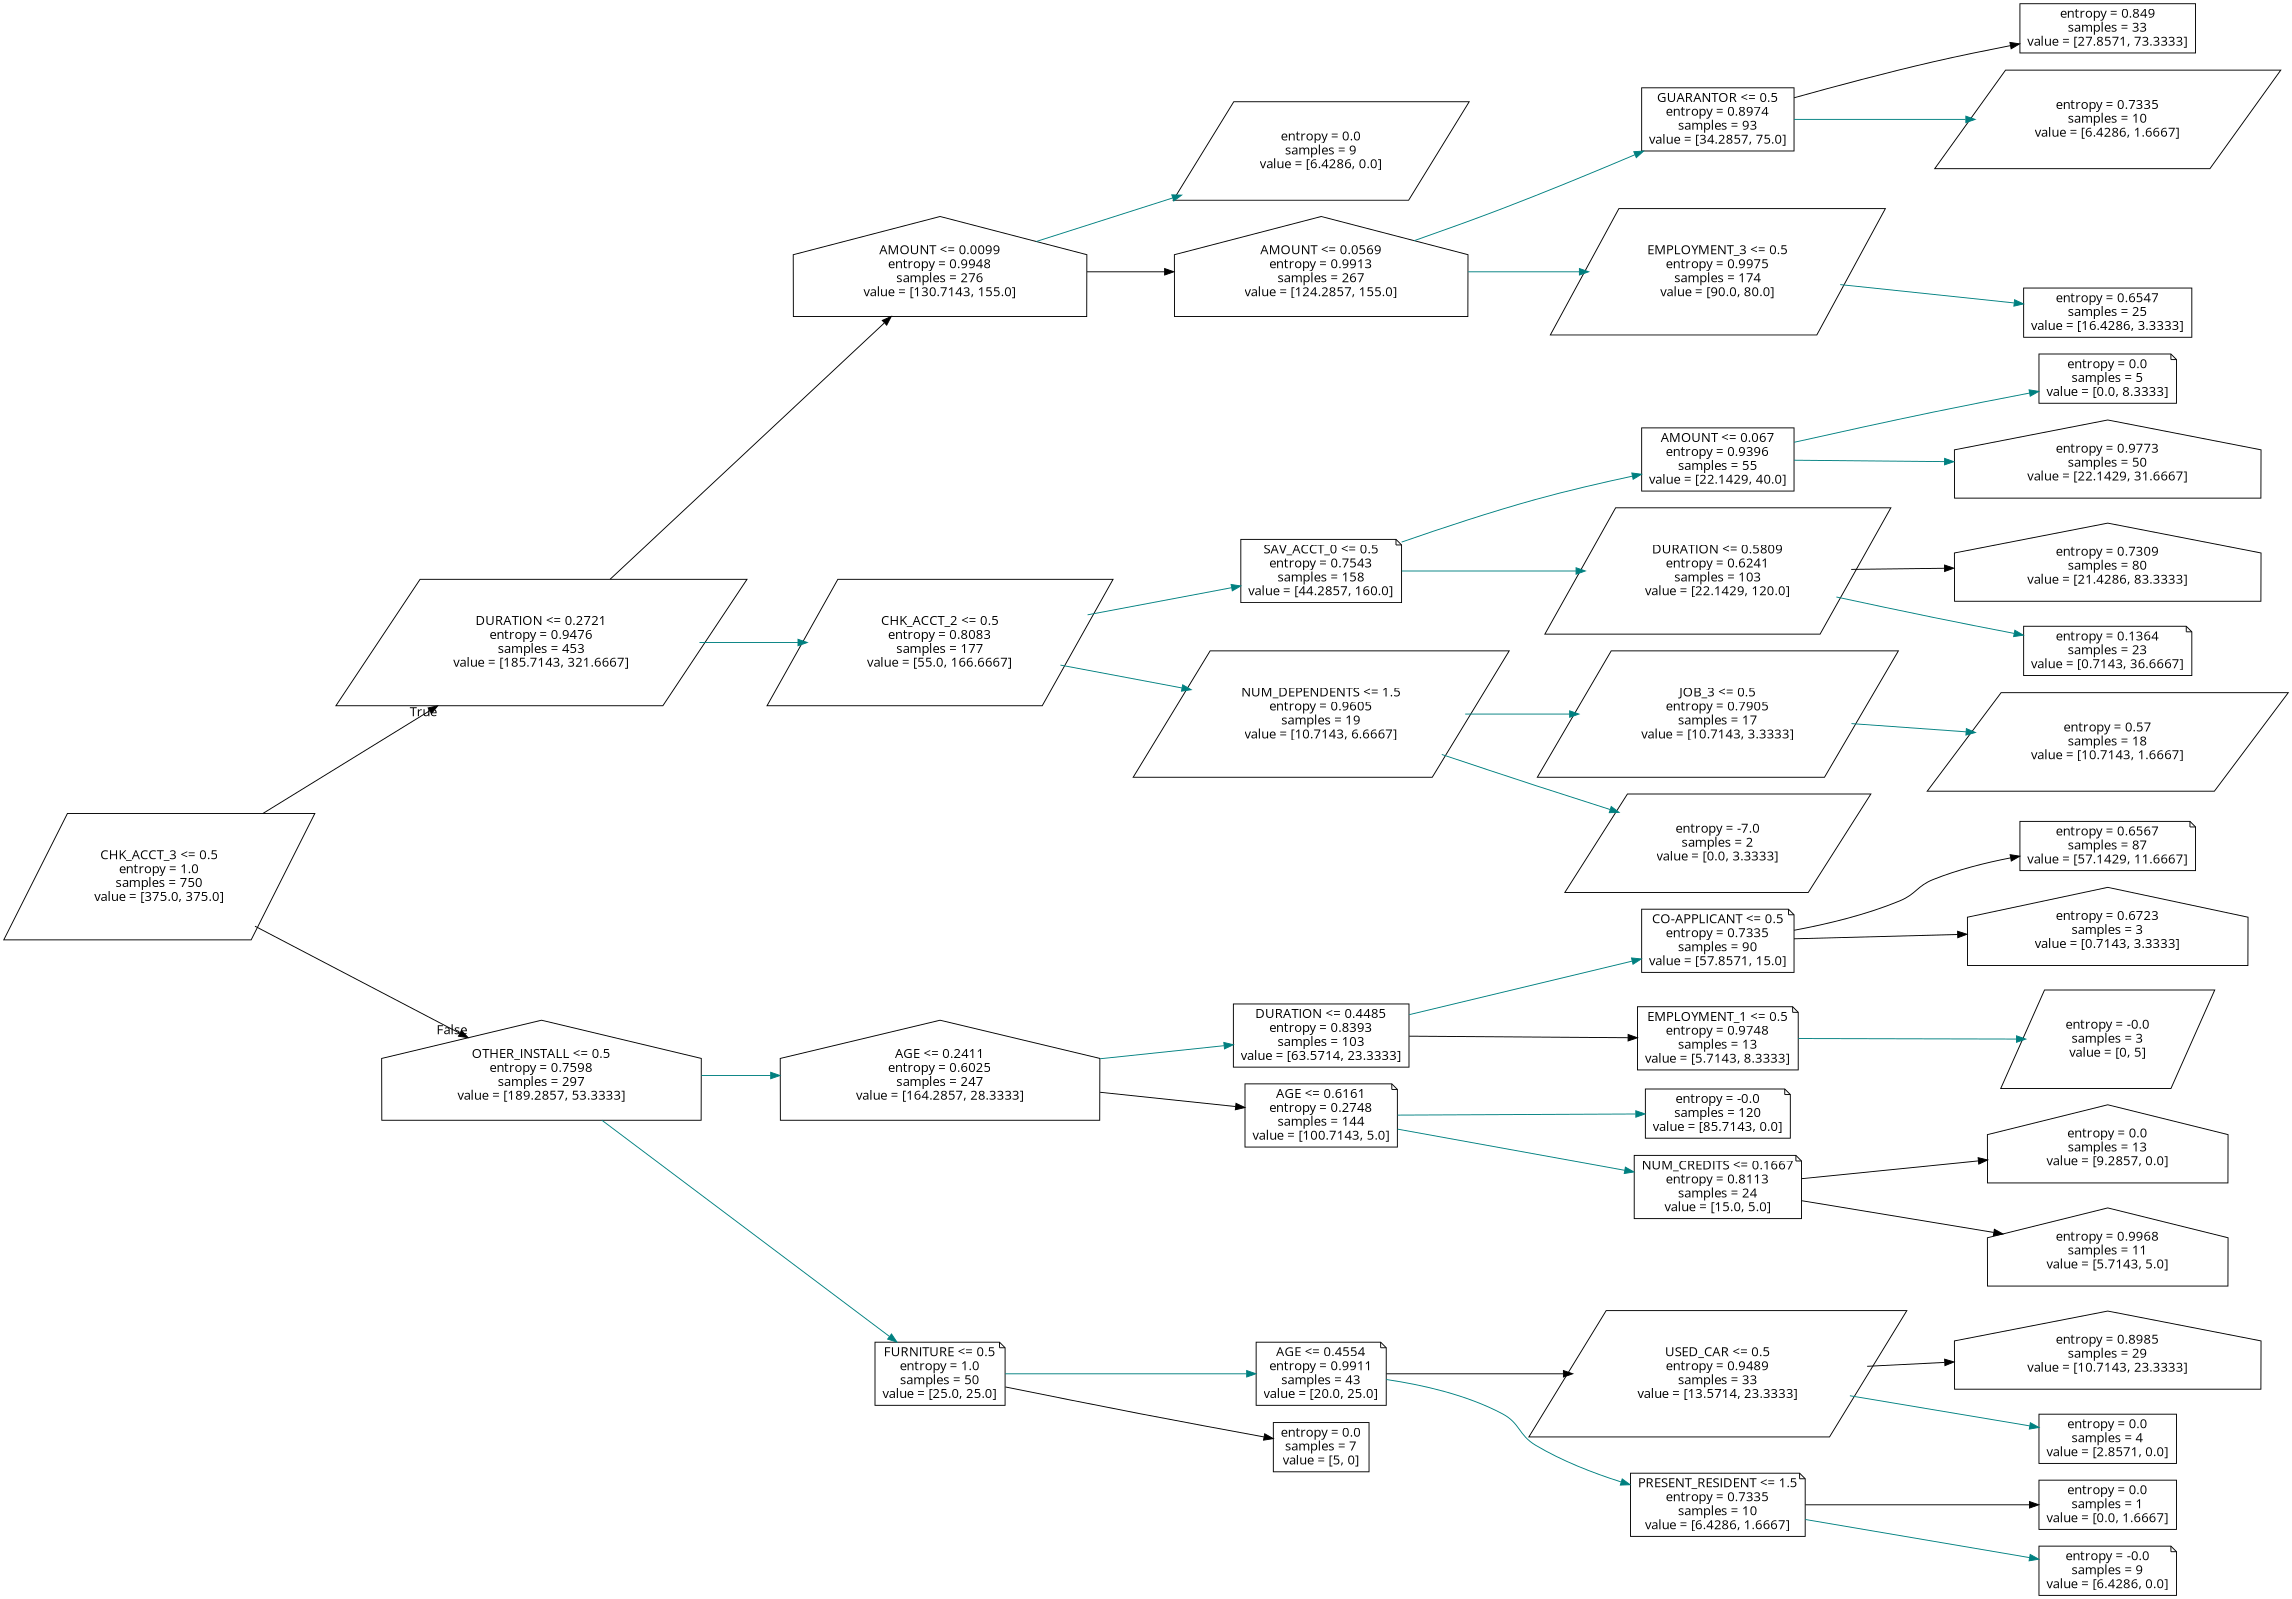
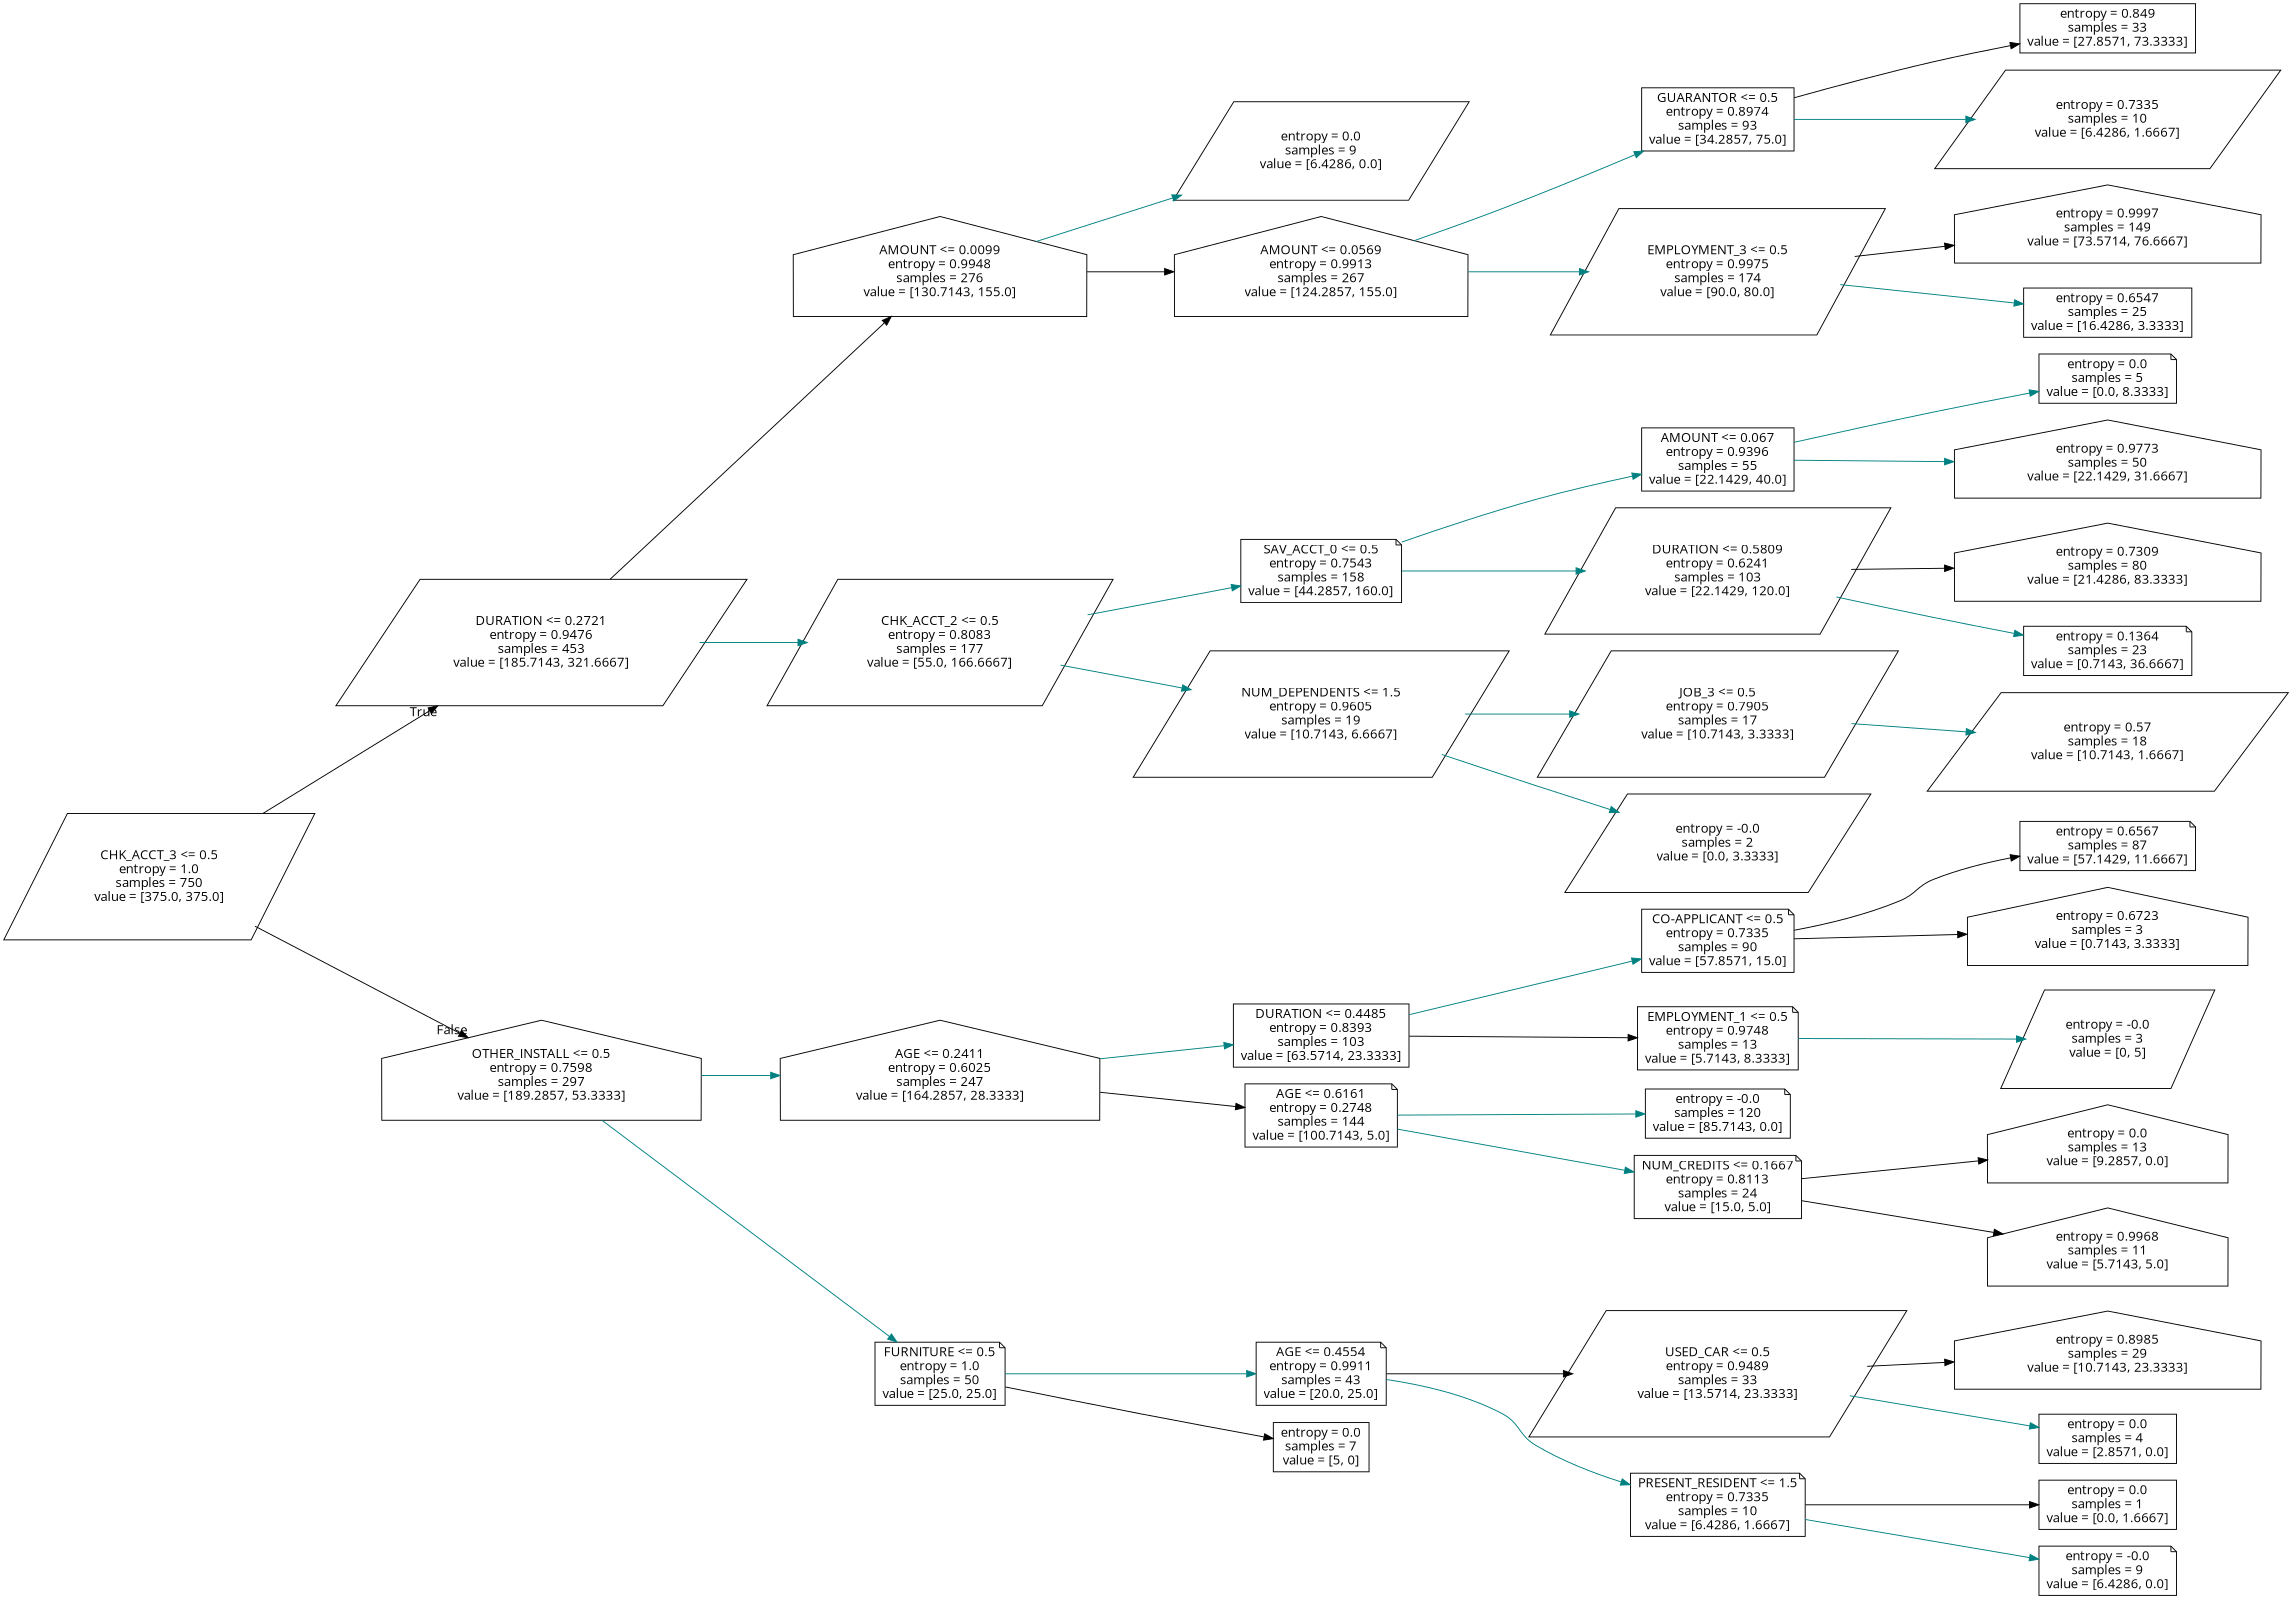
none -> (2108, 228)
(1718, 843) -> (1718, 843)
